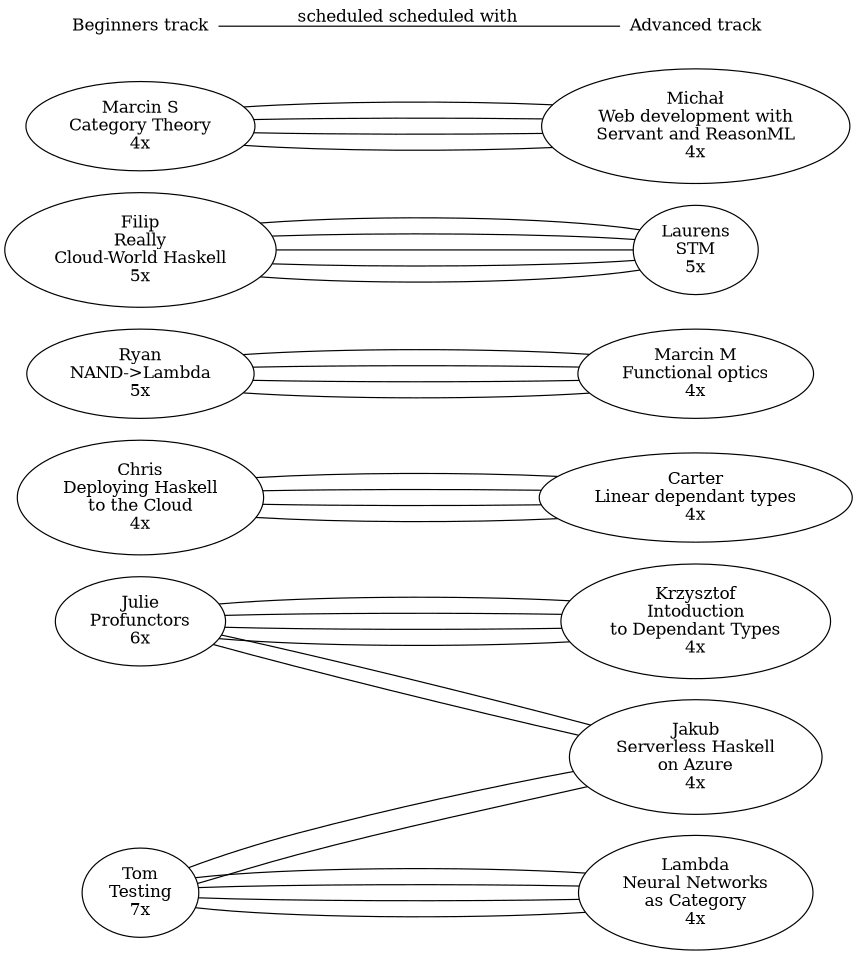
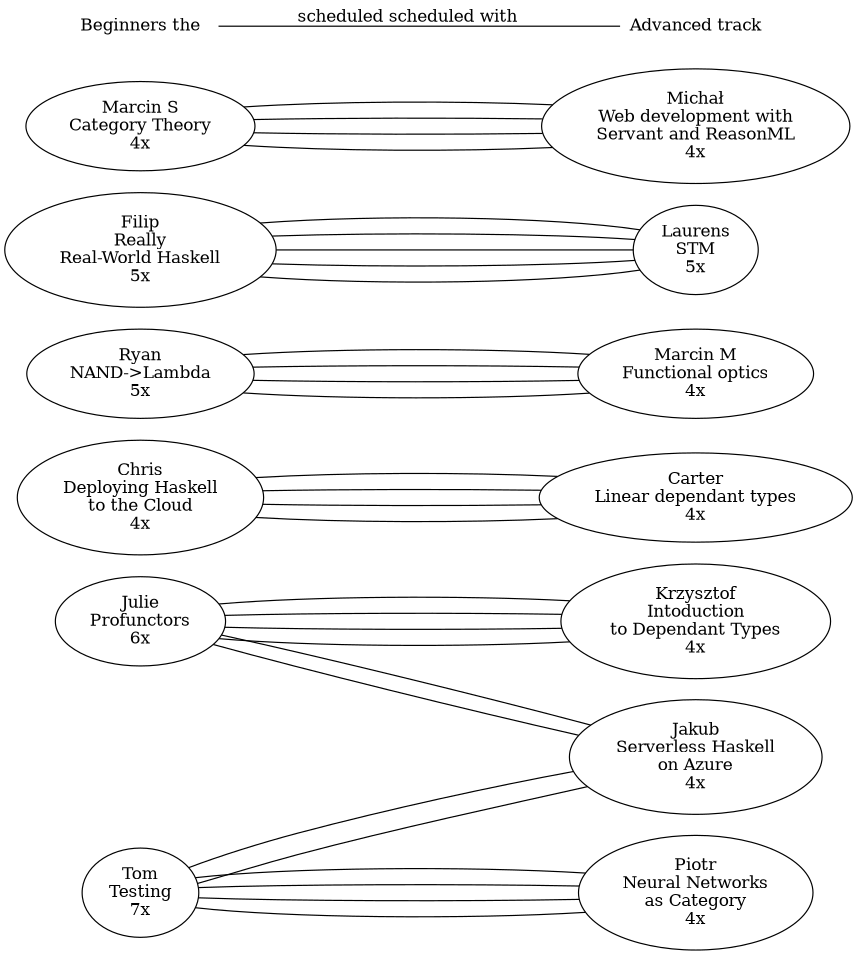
(140, 26) -> (140, 26)
(140, 250) -> (140, 250)
(696, 893) -> (696, 893)
